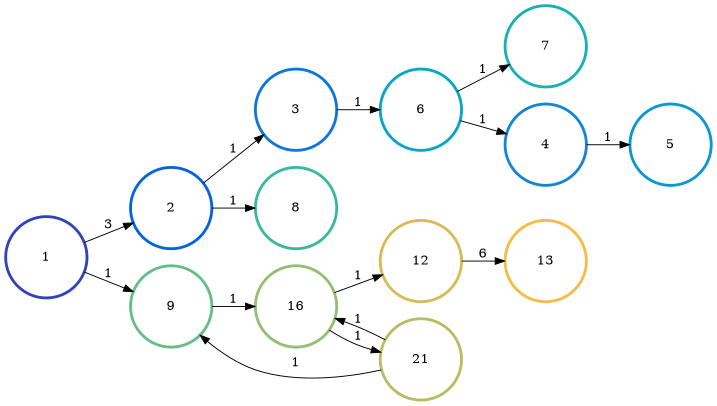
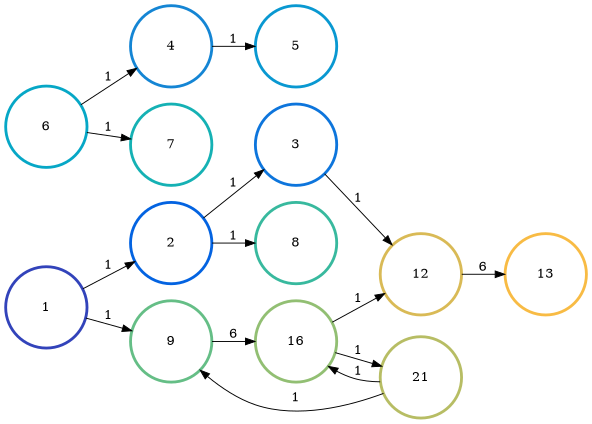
(354, 110) -> (355, 206)
(109, 225) -> (109, 265)
(234, 299) -> (234, 334)
